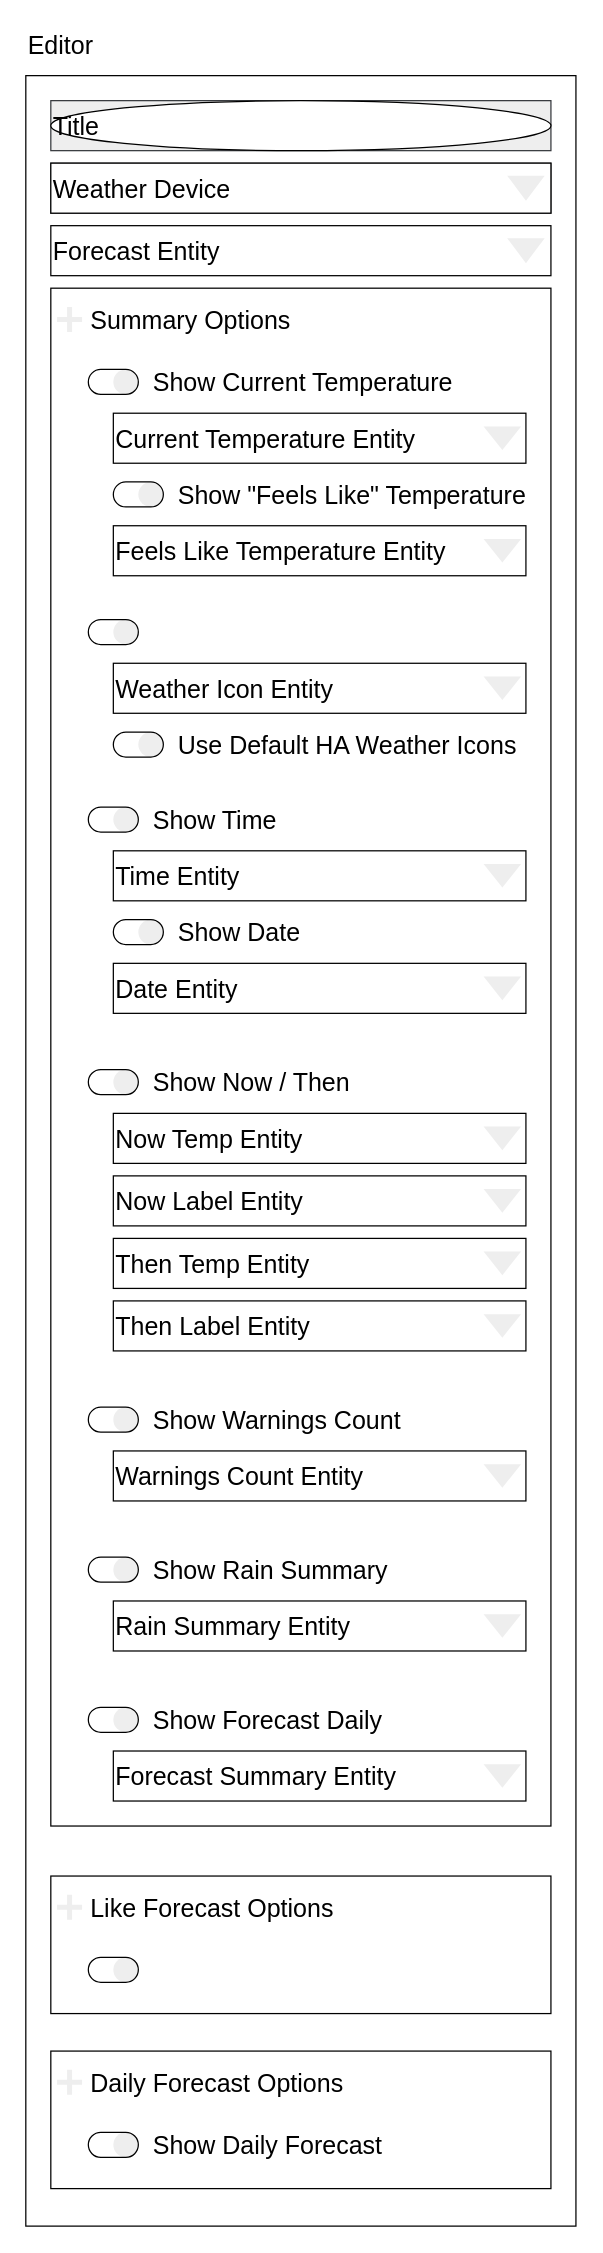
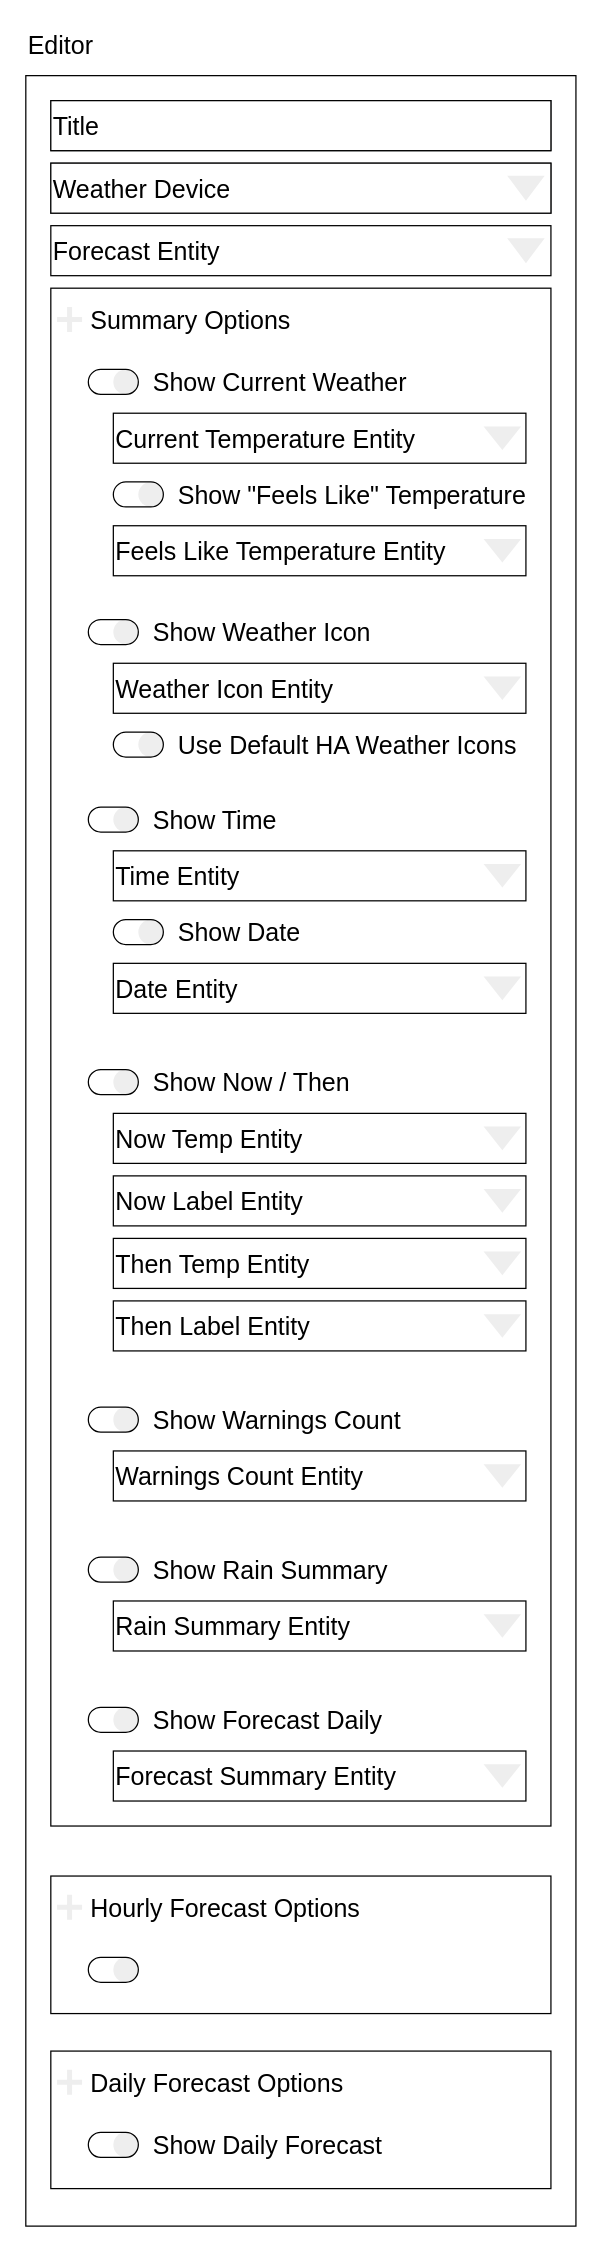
(301, 126) -> (301, 126)
(315, 382) -> (287, 382)
none -> (332, 632)
(225, 1907) -> (236, 1907)
